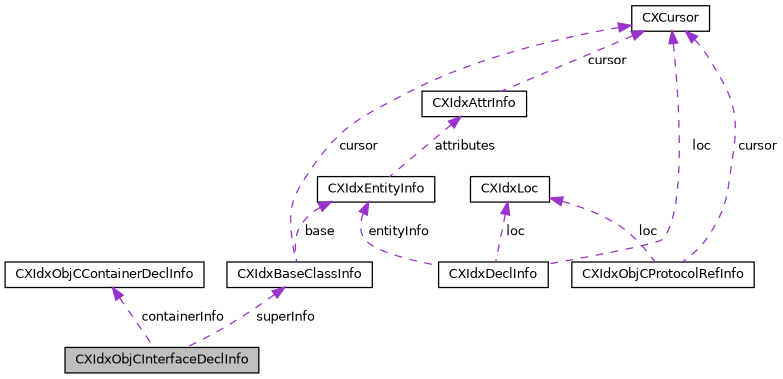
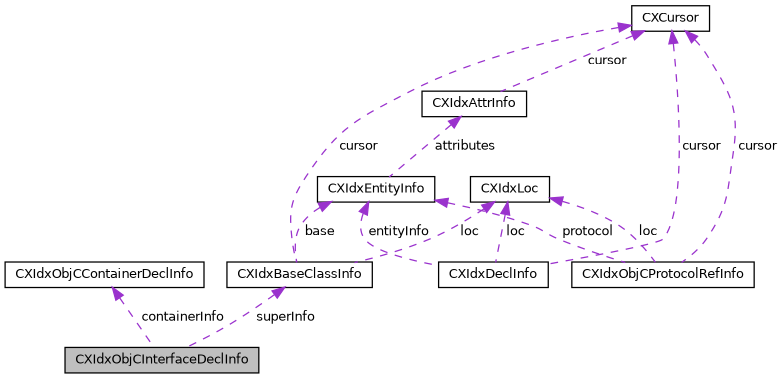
(700, 147) -> (700, 147)
none -> (538, 228)
none -> (422, 242)
